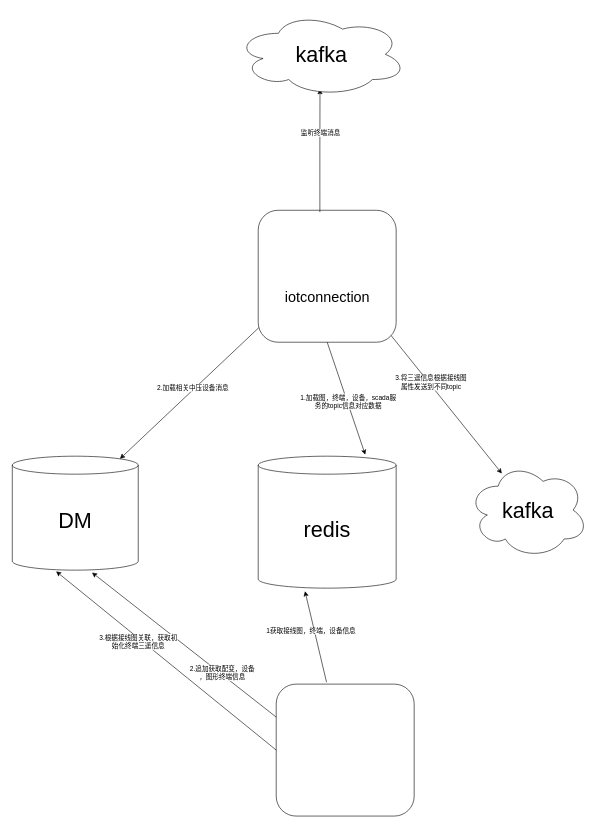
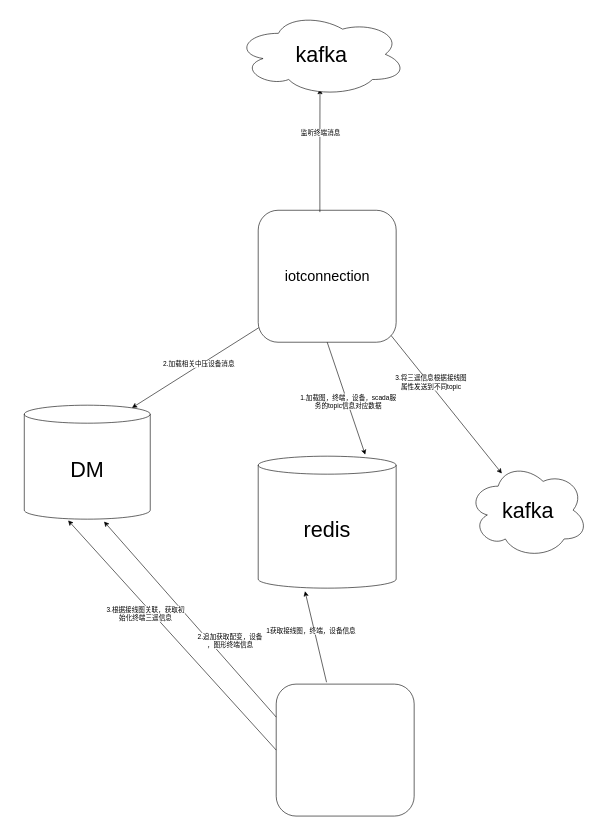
(327, 297) -> (327, 276)
(75, 513) -> (87, 462)
